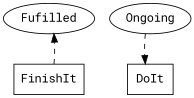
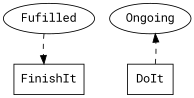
(145, 45) -> (156, 53)
(55, 53) -> (43, 45)
